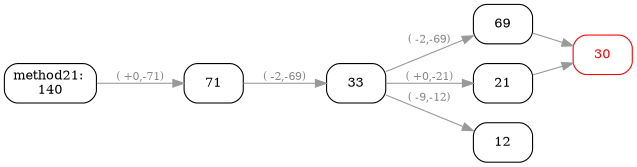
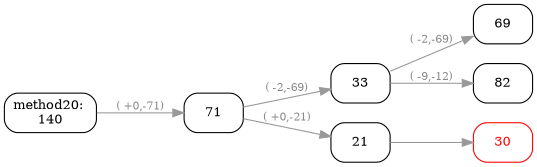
(548, 38) -> none
(50, 83) -> (50, 113)
(424, 83) -> (282, 127)
(503, 142) -> (503, 83)
